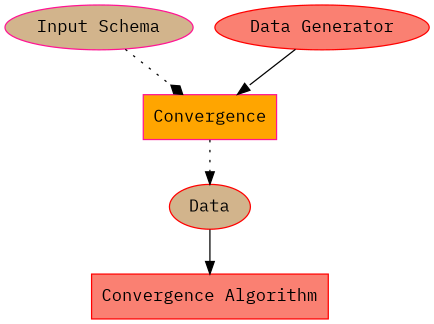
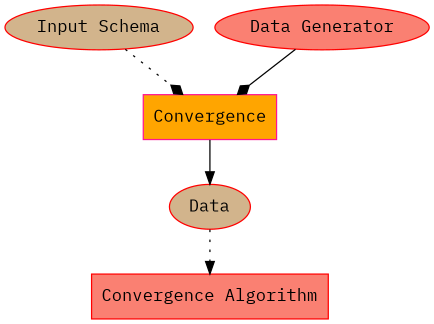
(99, 27) -> (99, 27)
(273, 67) -> (273, 67)
(210, 156) -> (210, 156)
(210, 246) -> (210, 246)
